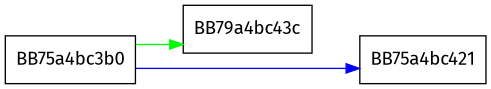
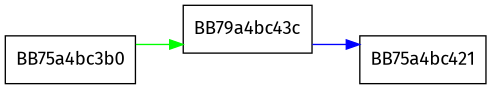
(241, 68) -> (329, 44)
